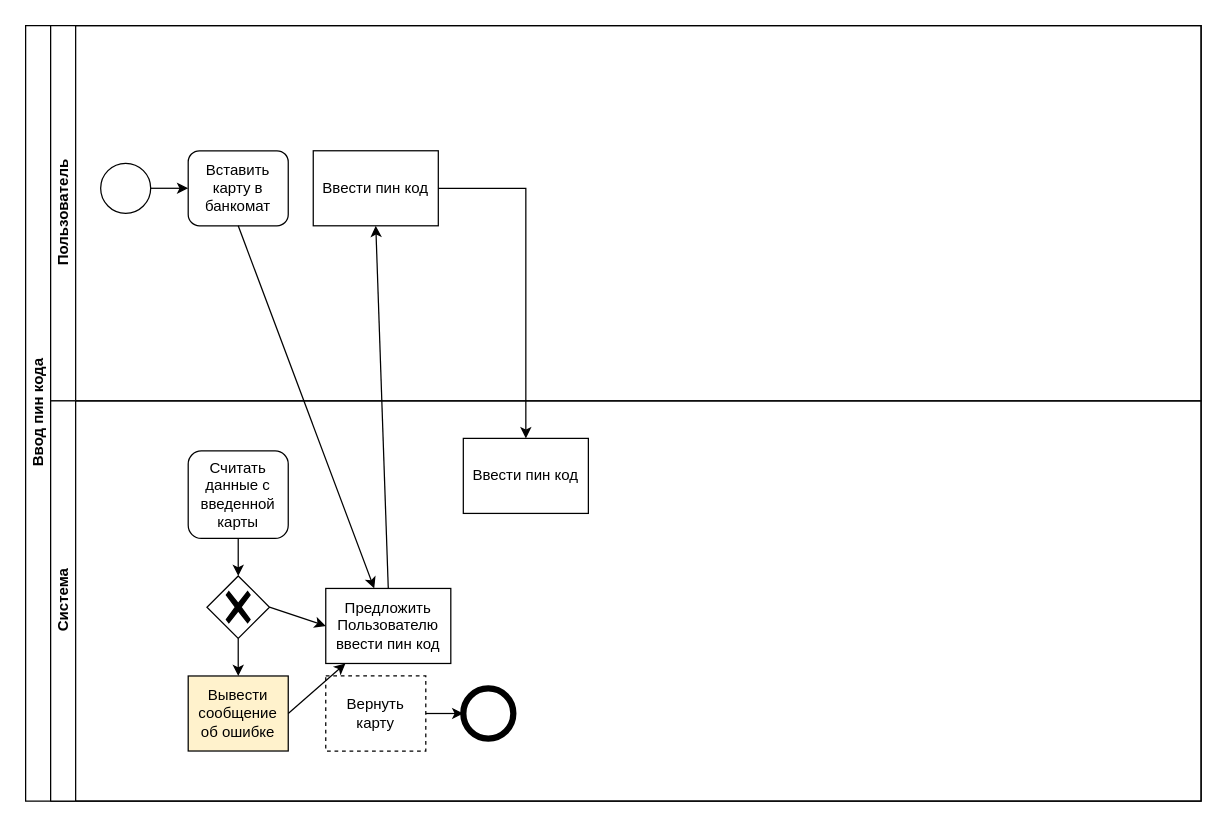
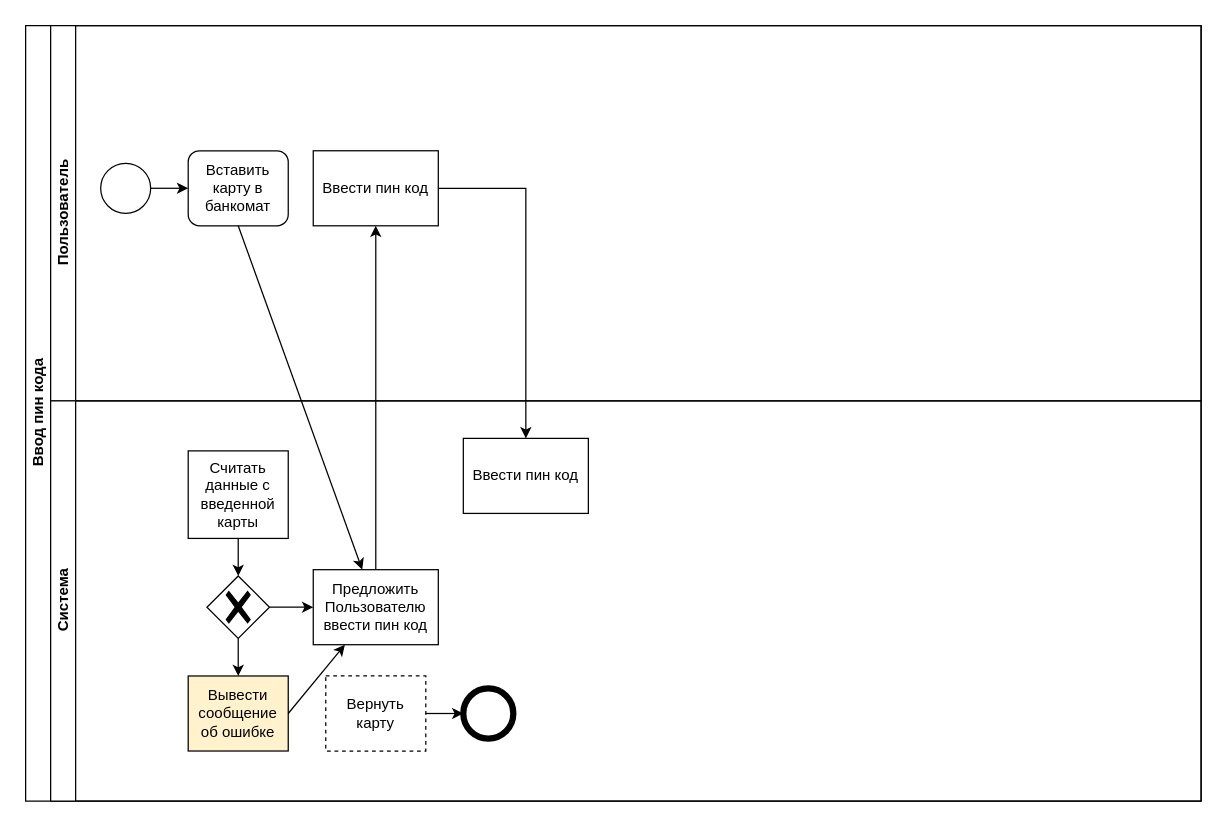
(238, 494) -> (238, 494)
(388, 626) -> (376, 607)
